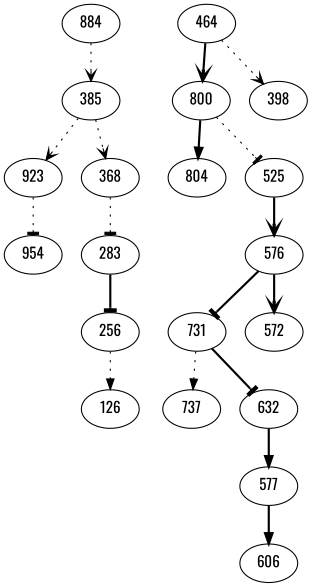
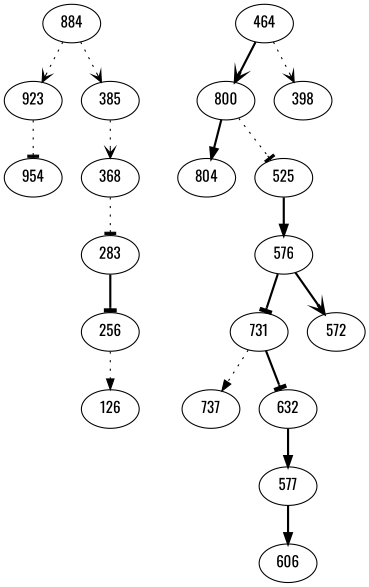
(65, 135) -> (55, 57)
(274, 211) -> (284, 211)
